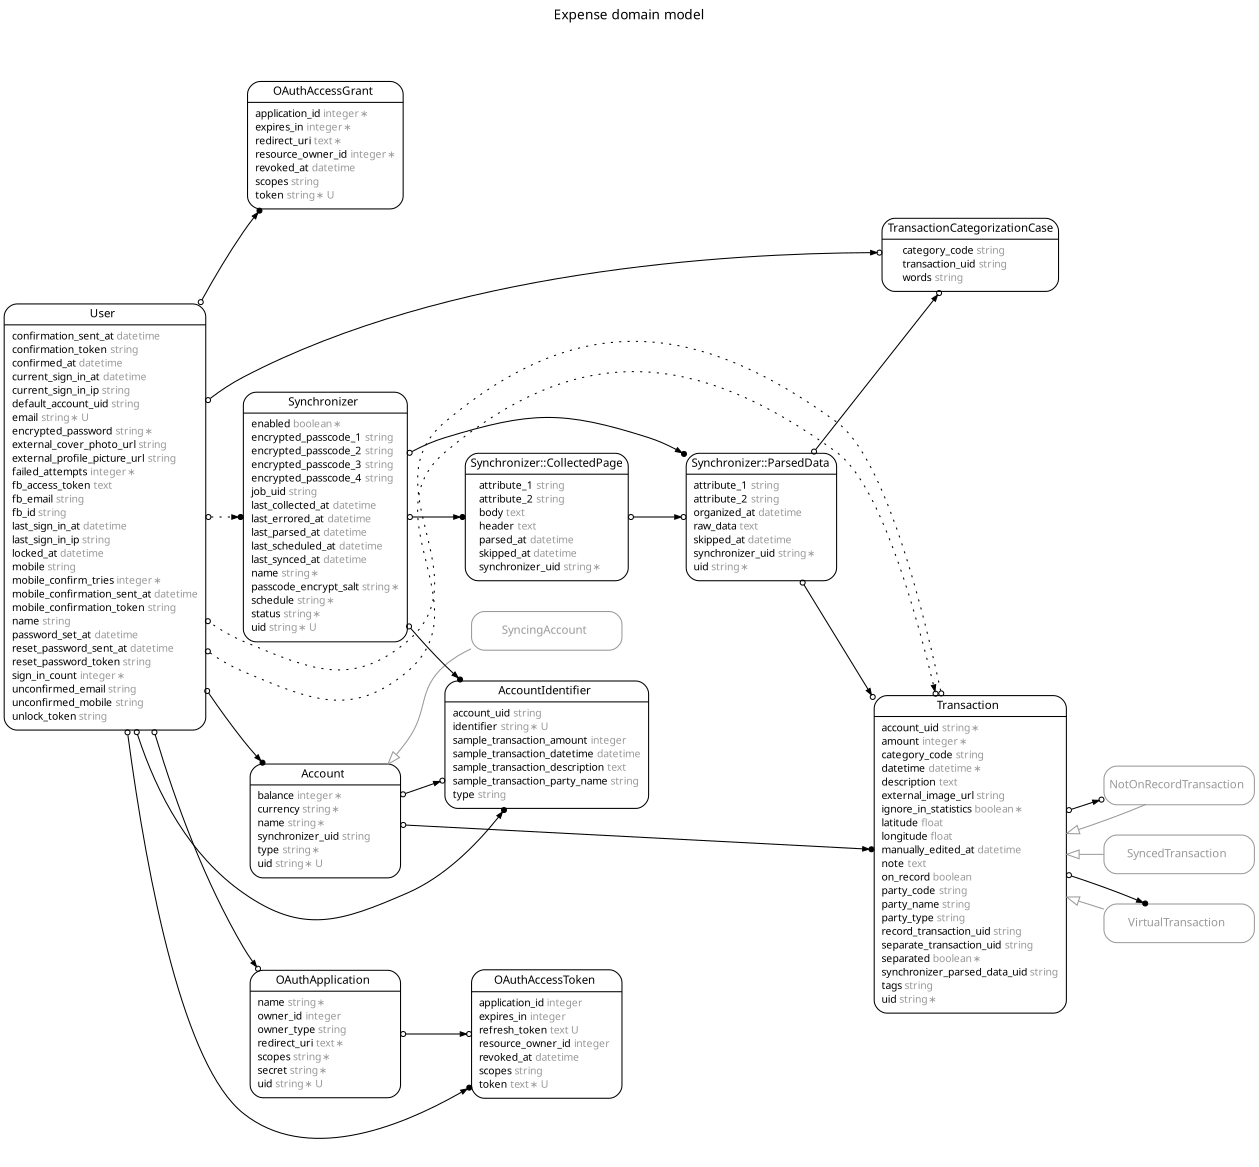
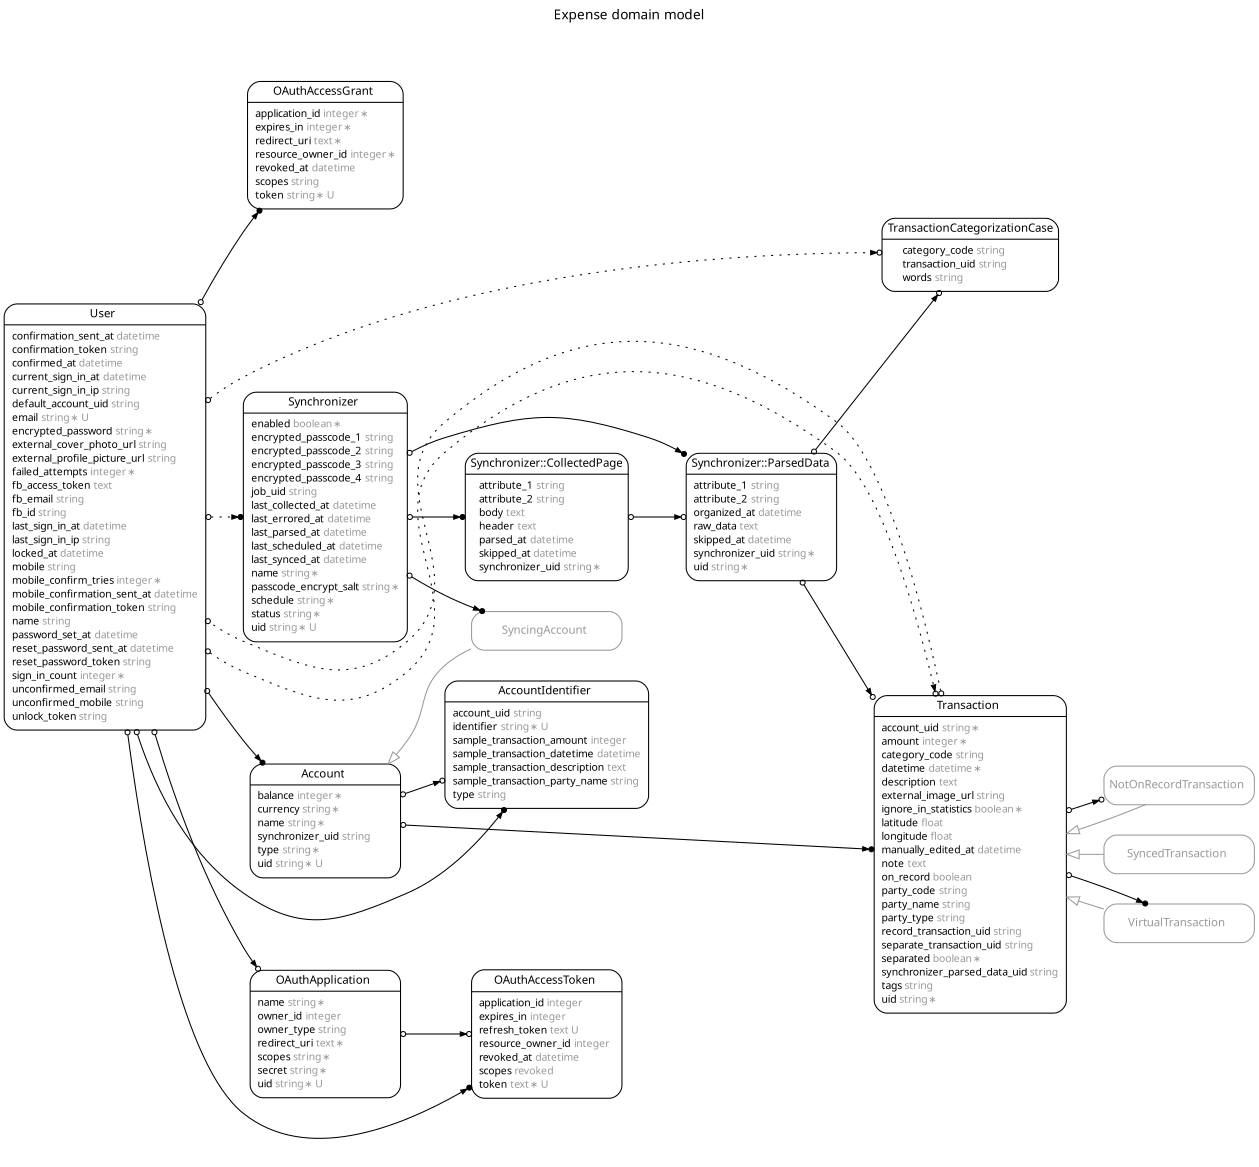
(530, 284) -> (530, 284)
(432, 652) -> (442, 594)
(529, 1071) -> (534, 1071)
